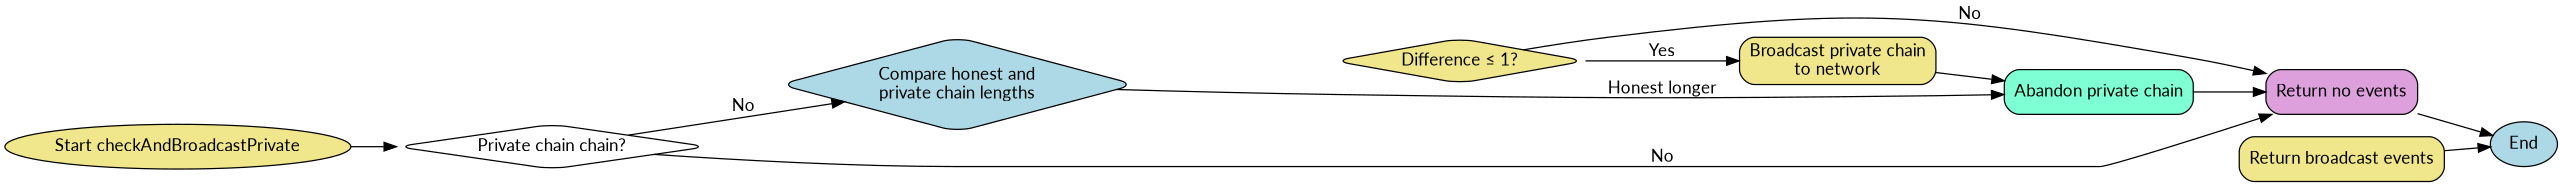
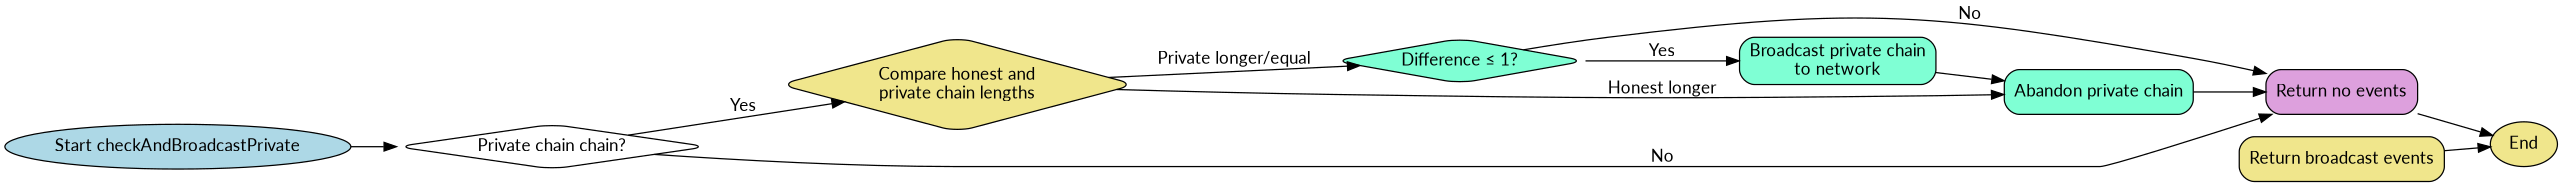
(1460, 61) -> (1460, 61)
(1838, 61) -> (1838, 61)
none -> (1228, 72)
(957, 85) -> (957, 85)
(744, 106) -> (744, 106)
(2524, 144) -> (2524, 144)
(178, 147) -> (178, 147)
